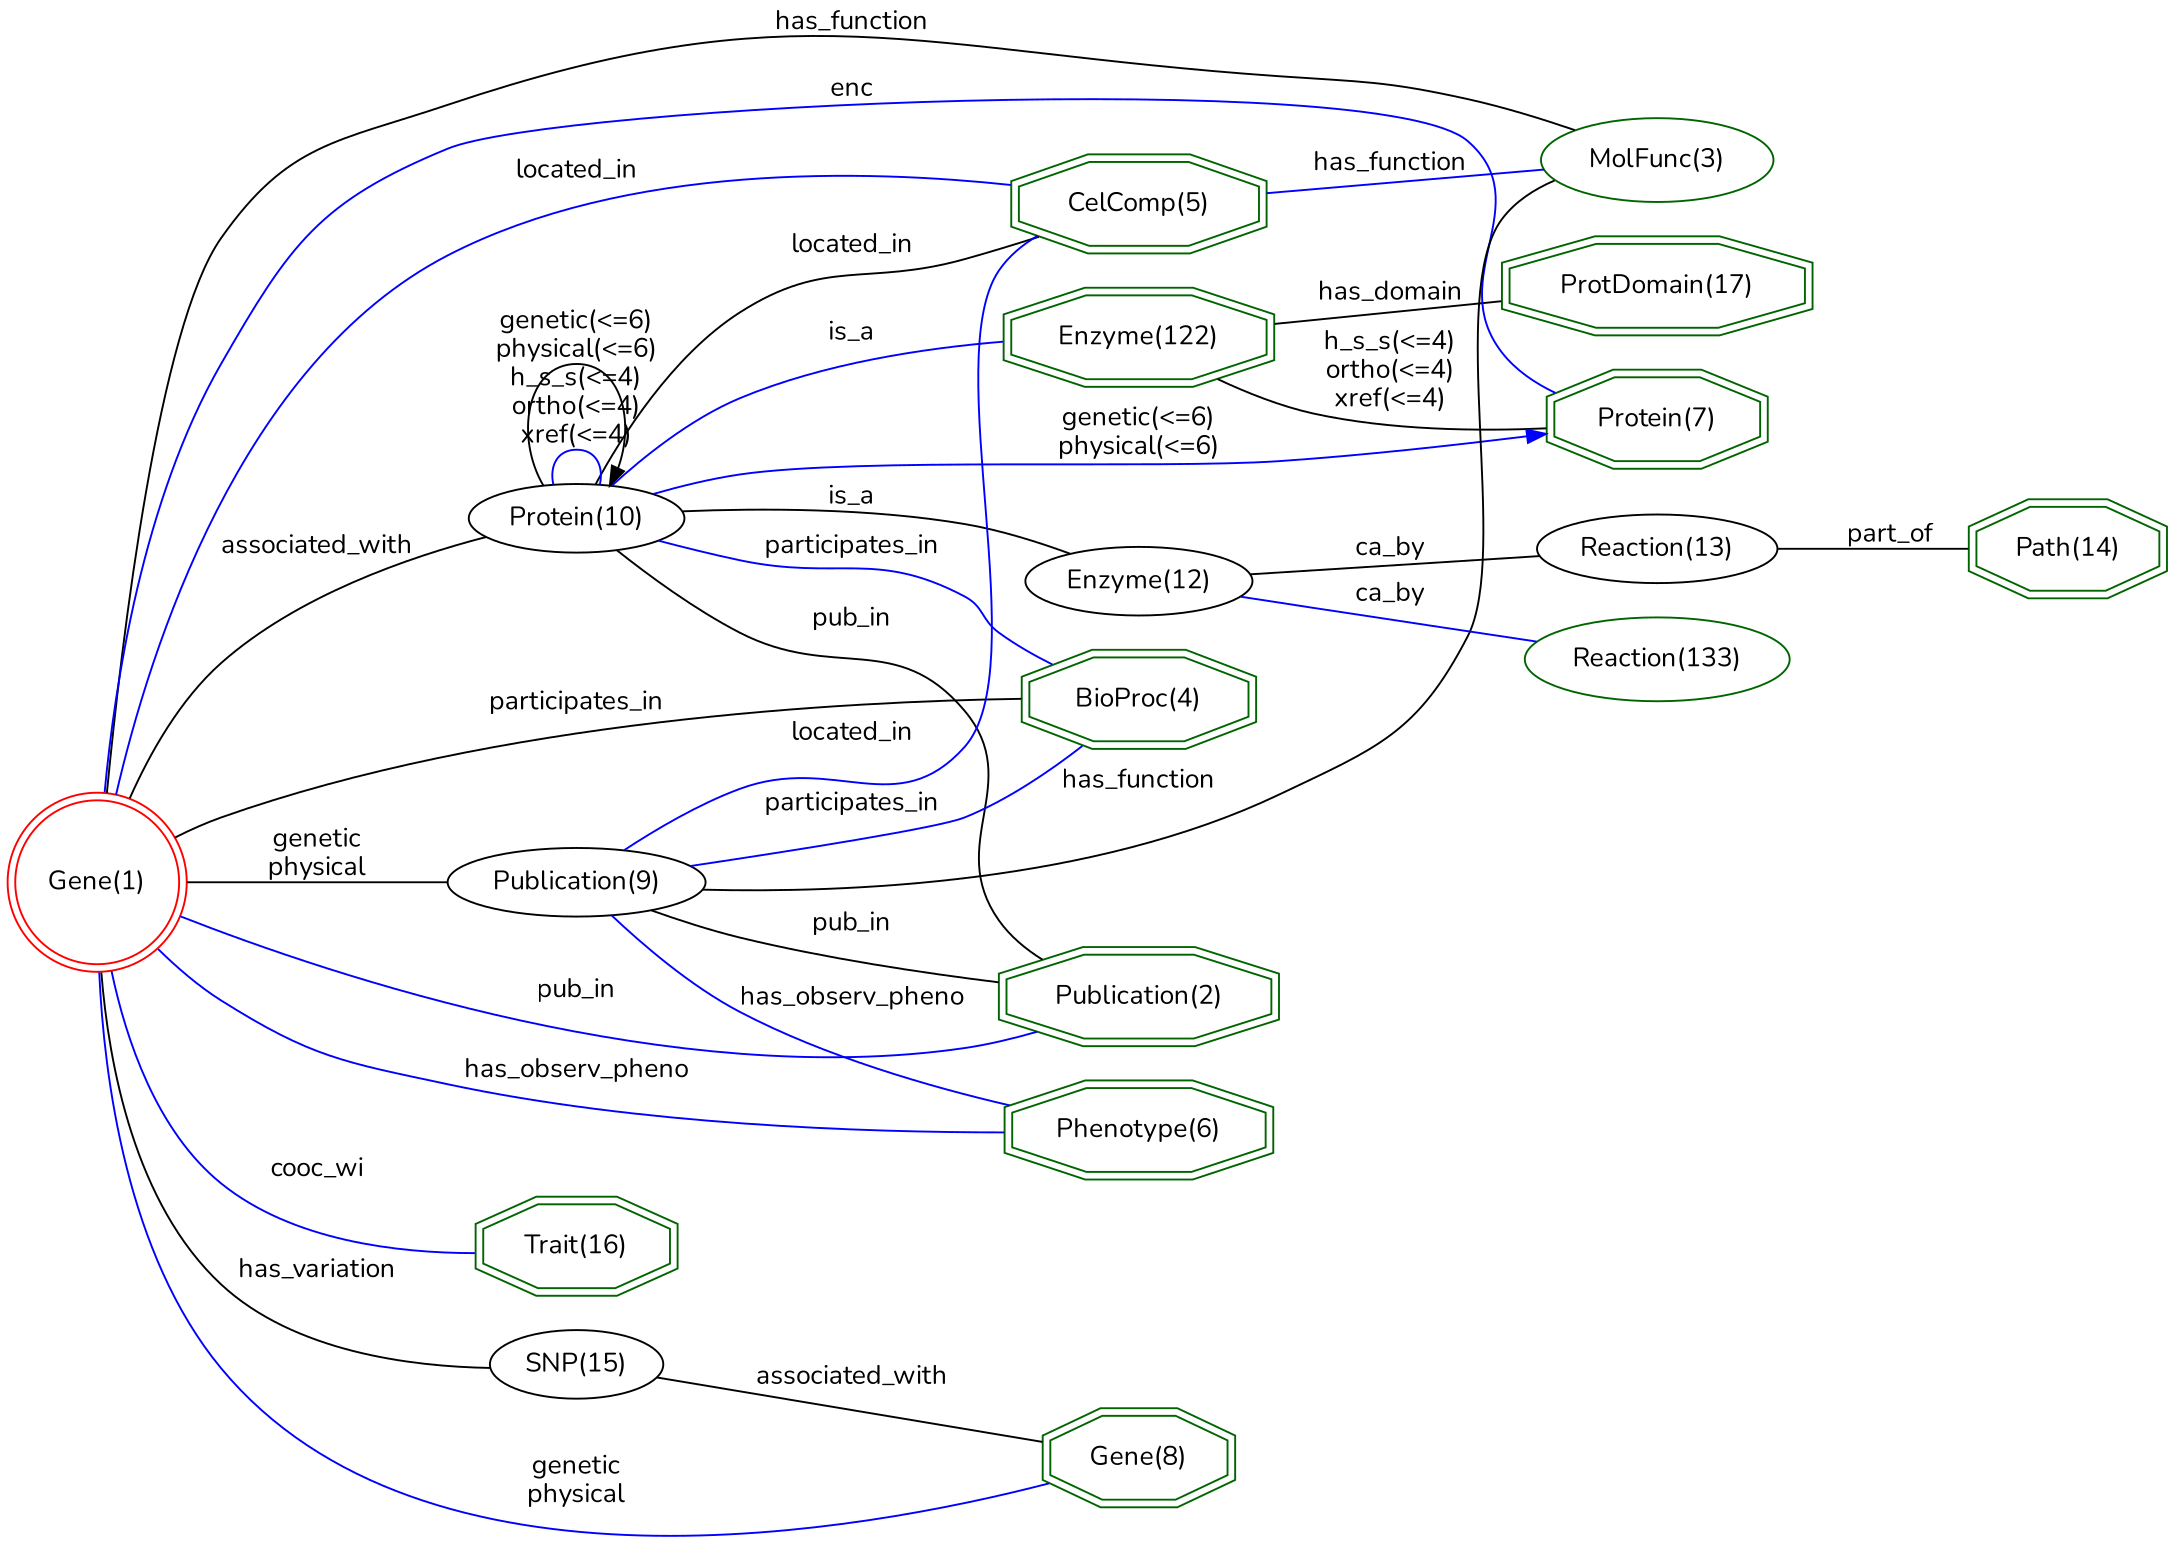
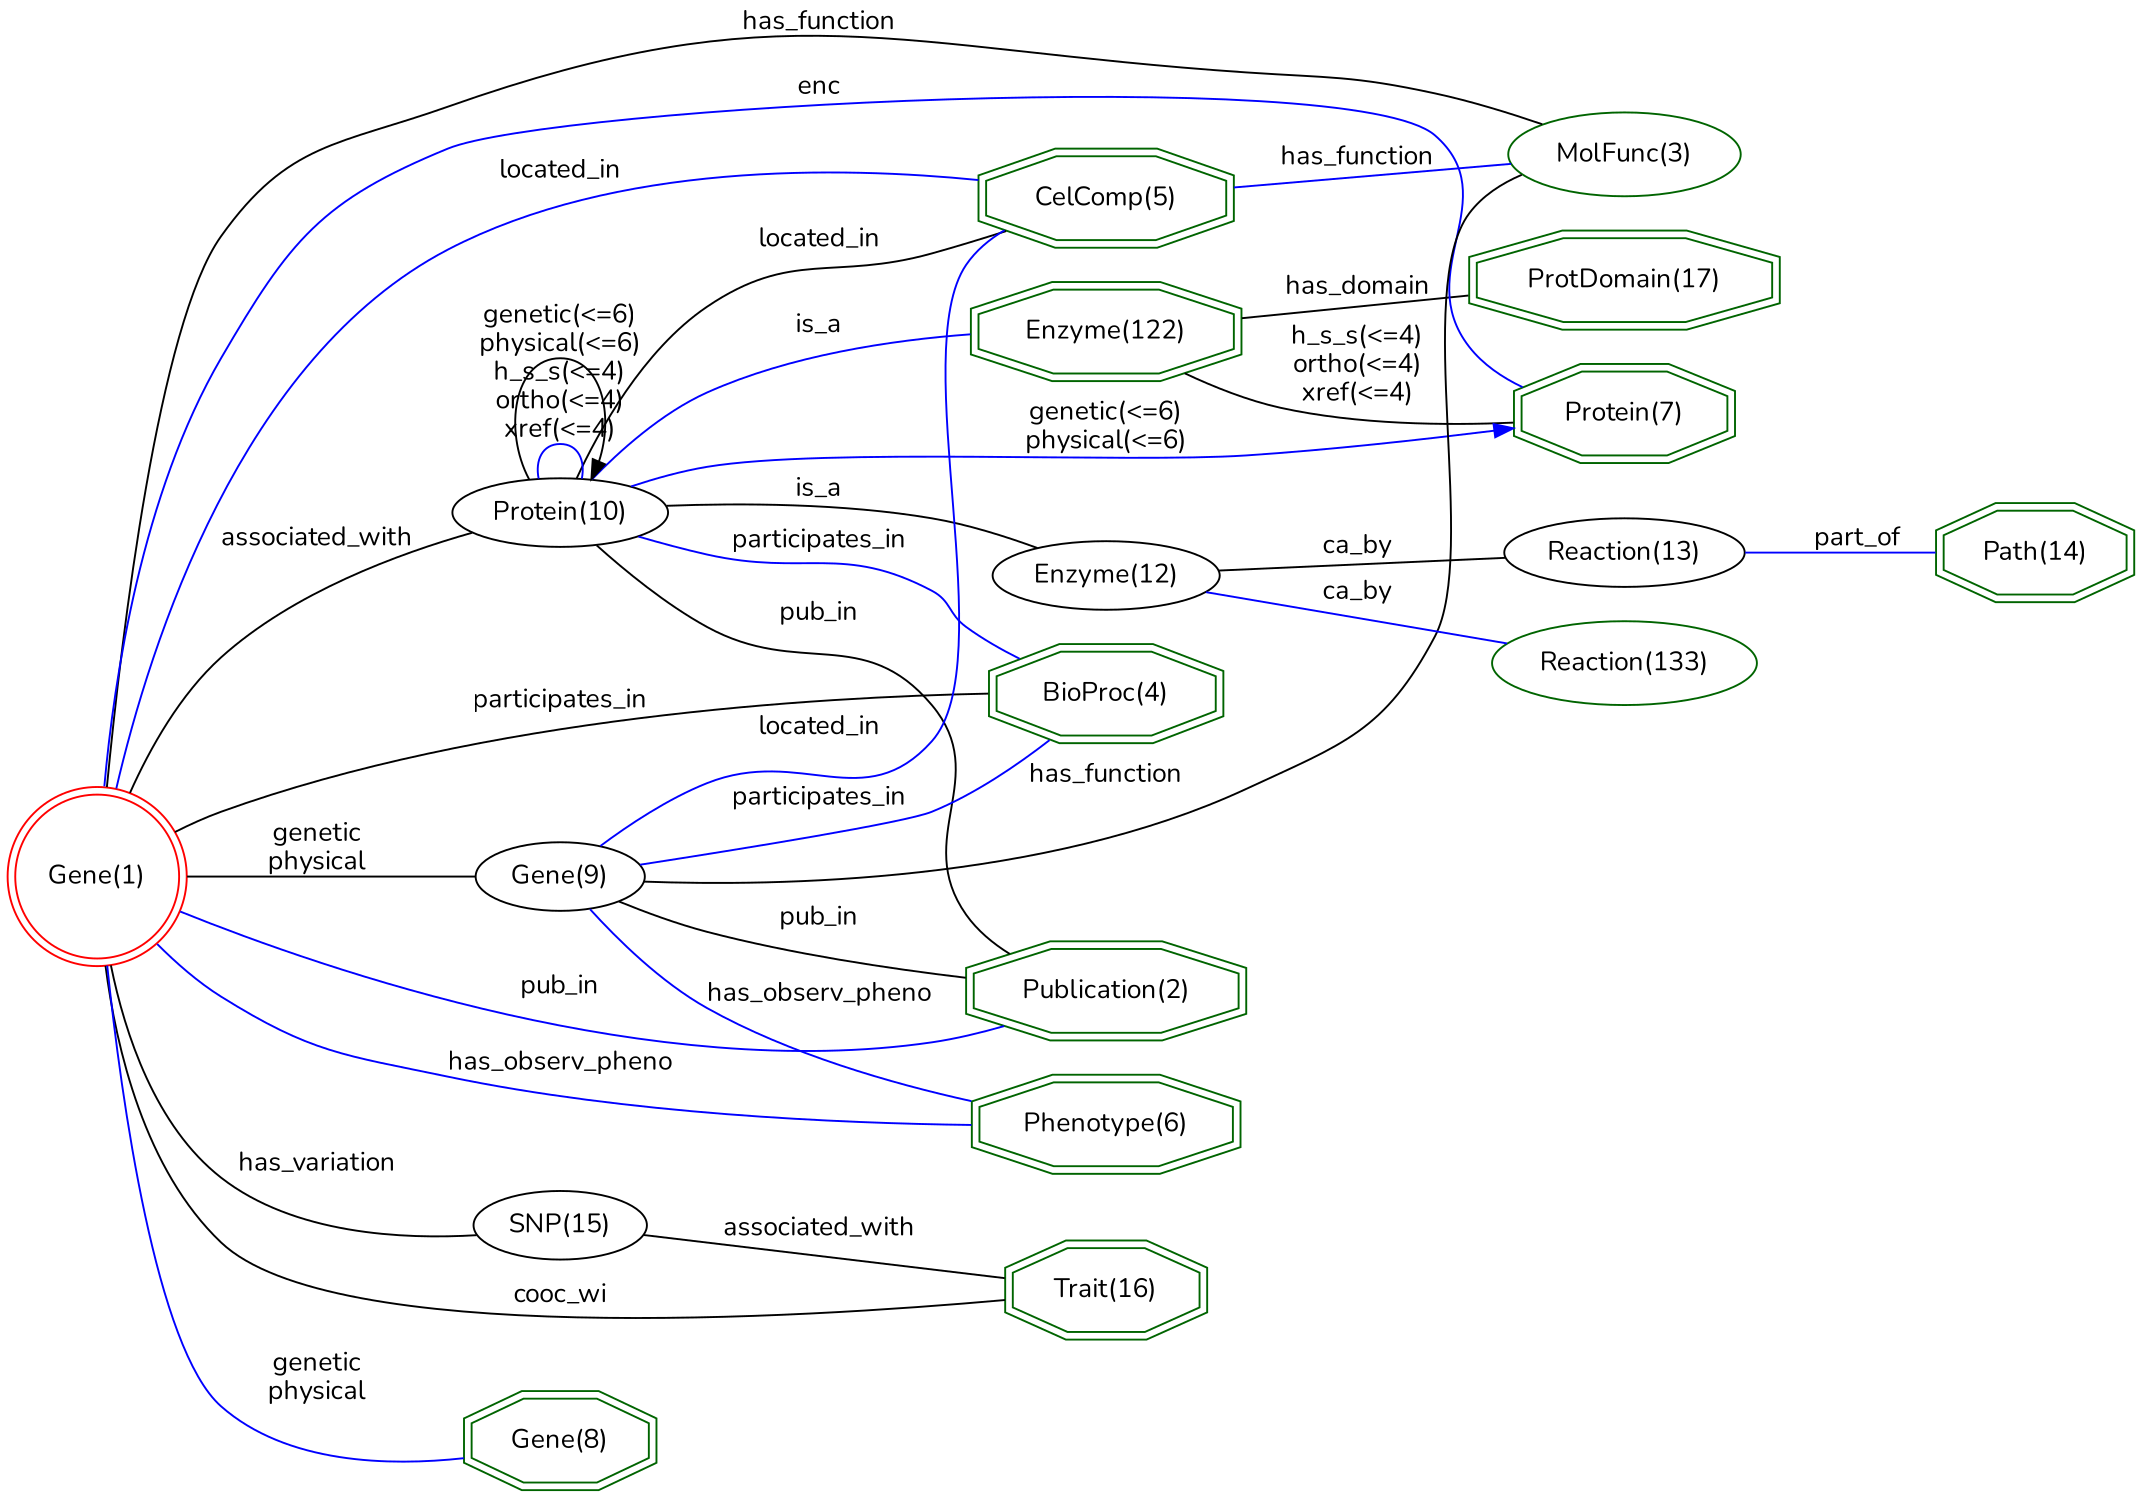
(1873, 549) -> (1840, 553)
(577, 882) -> (560, 877)
(231, 1190) -> (454, 1310)
(850, 1410) -> (824, 1257)
